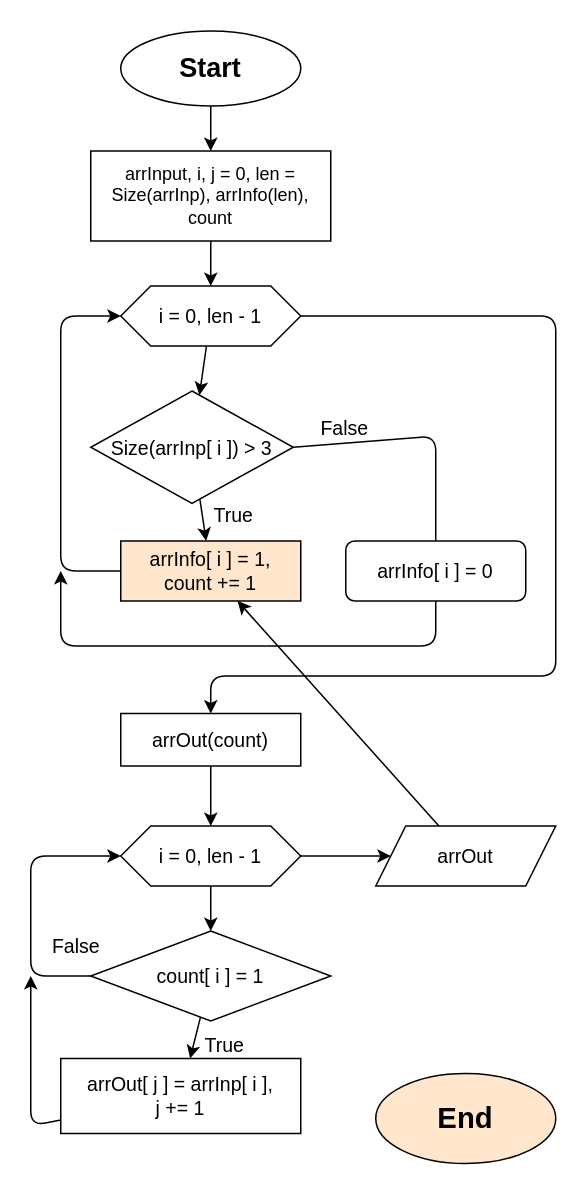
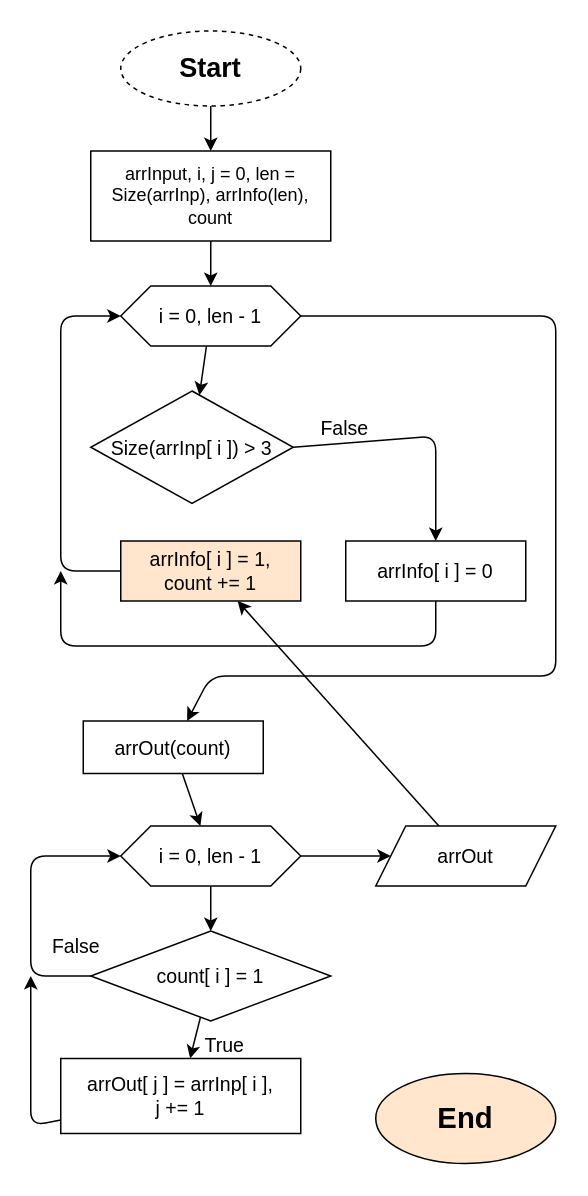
(211, 68) -> (211, 68)
(202, 515) -> none
(436, 533) -> (436, 529)
(436, 571) -> (436, 571)
(211, 740) -> (173, 747)
